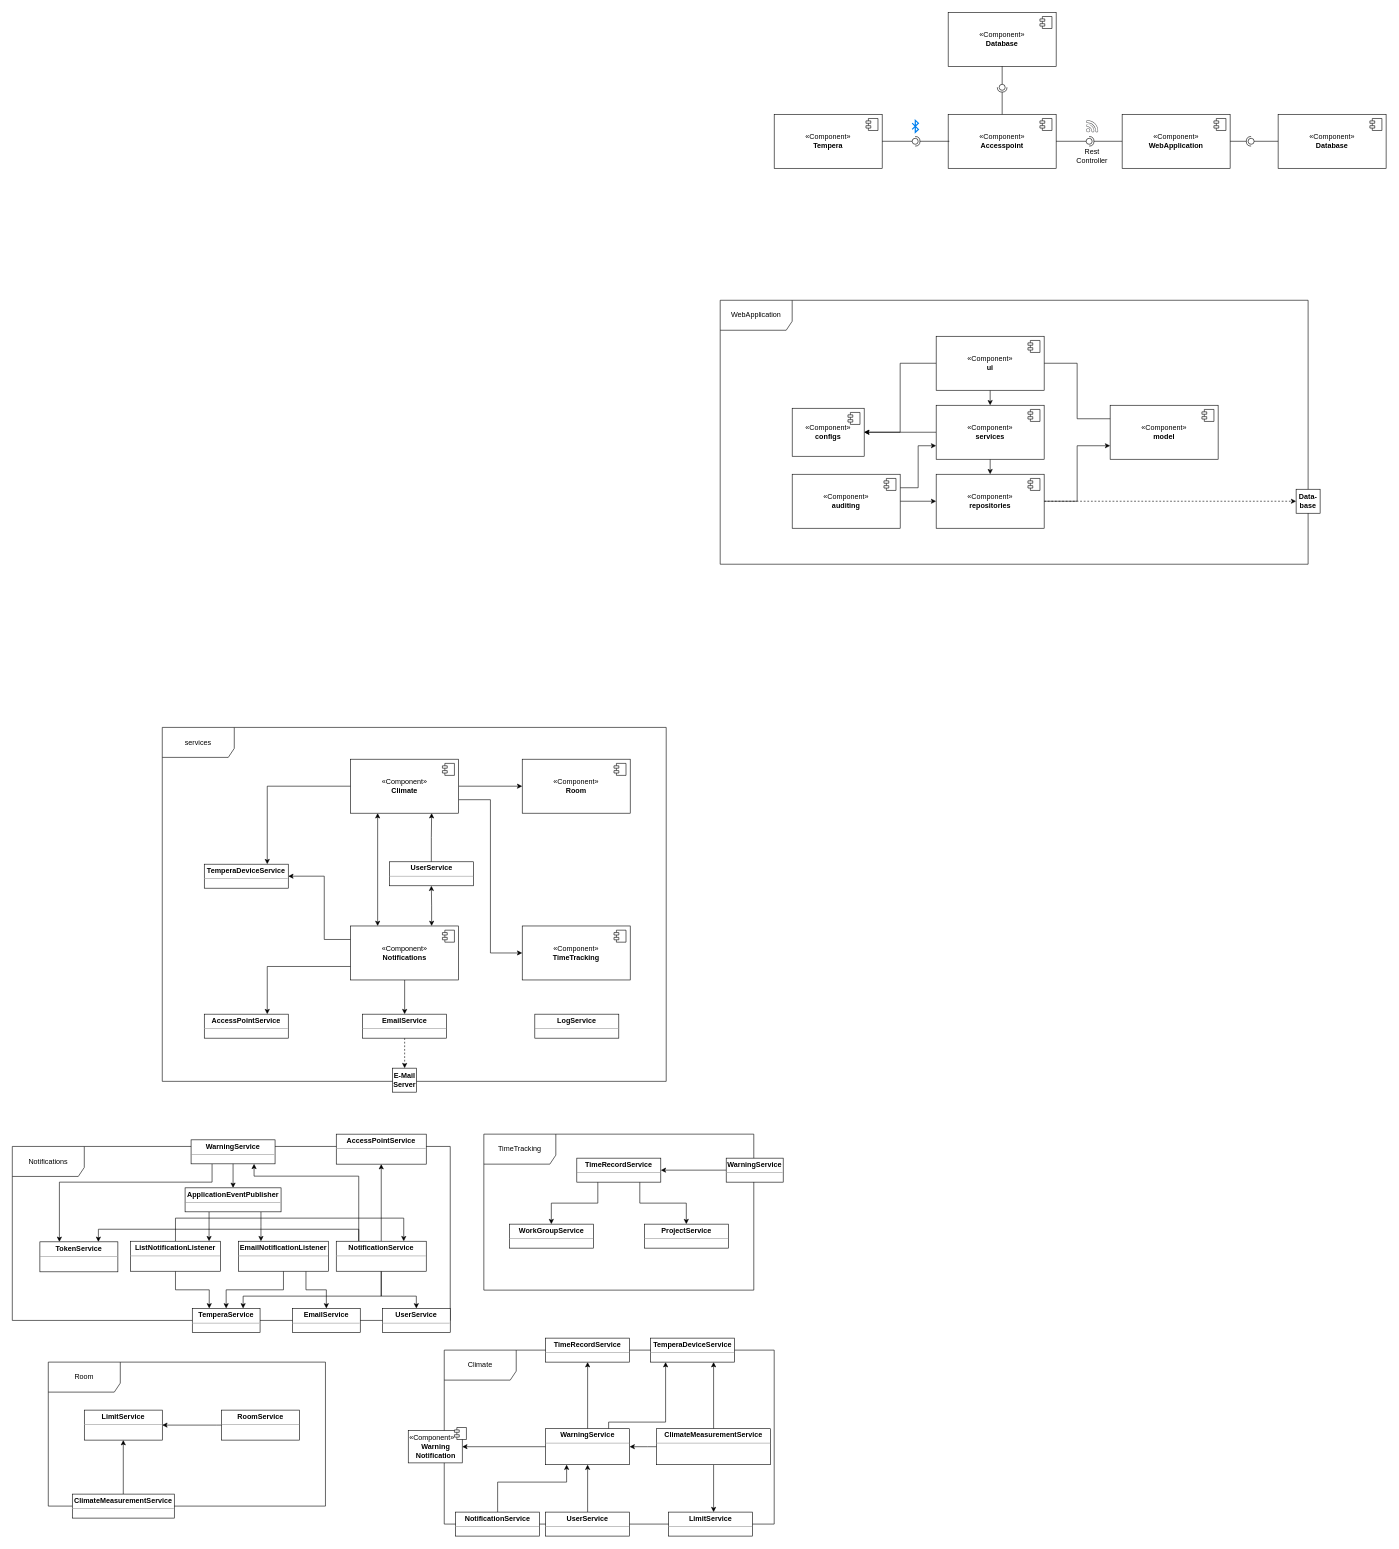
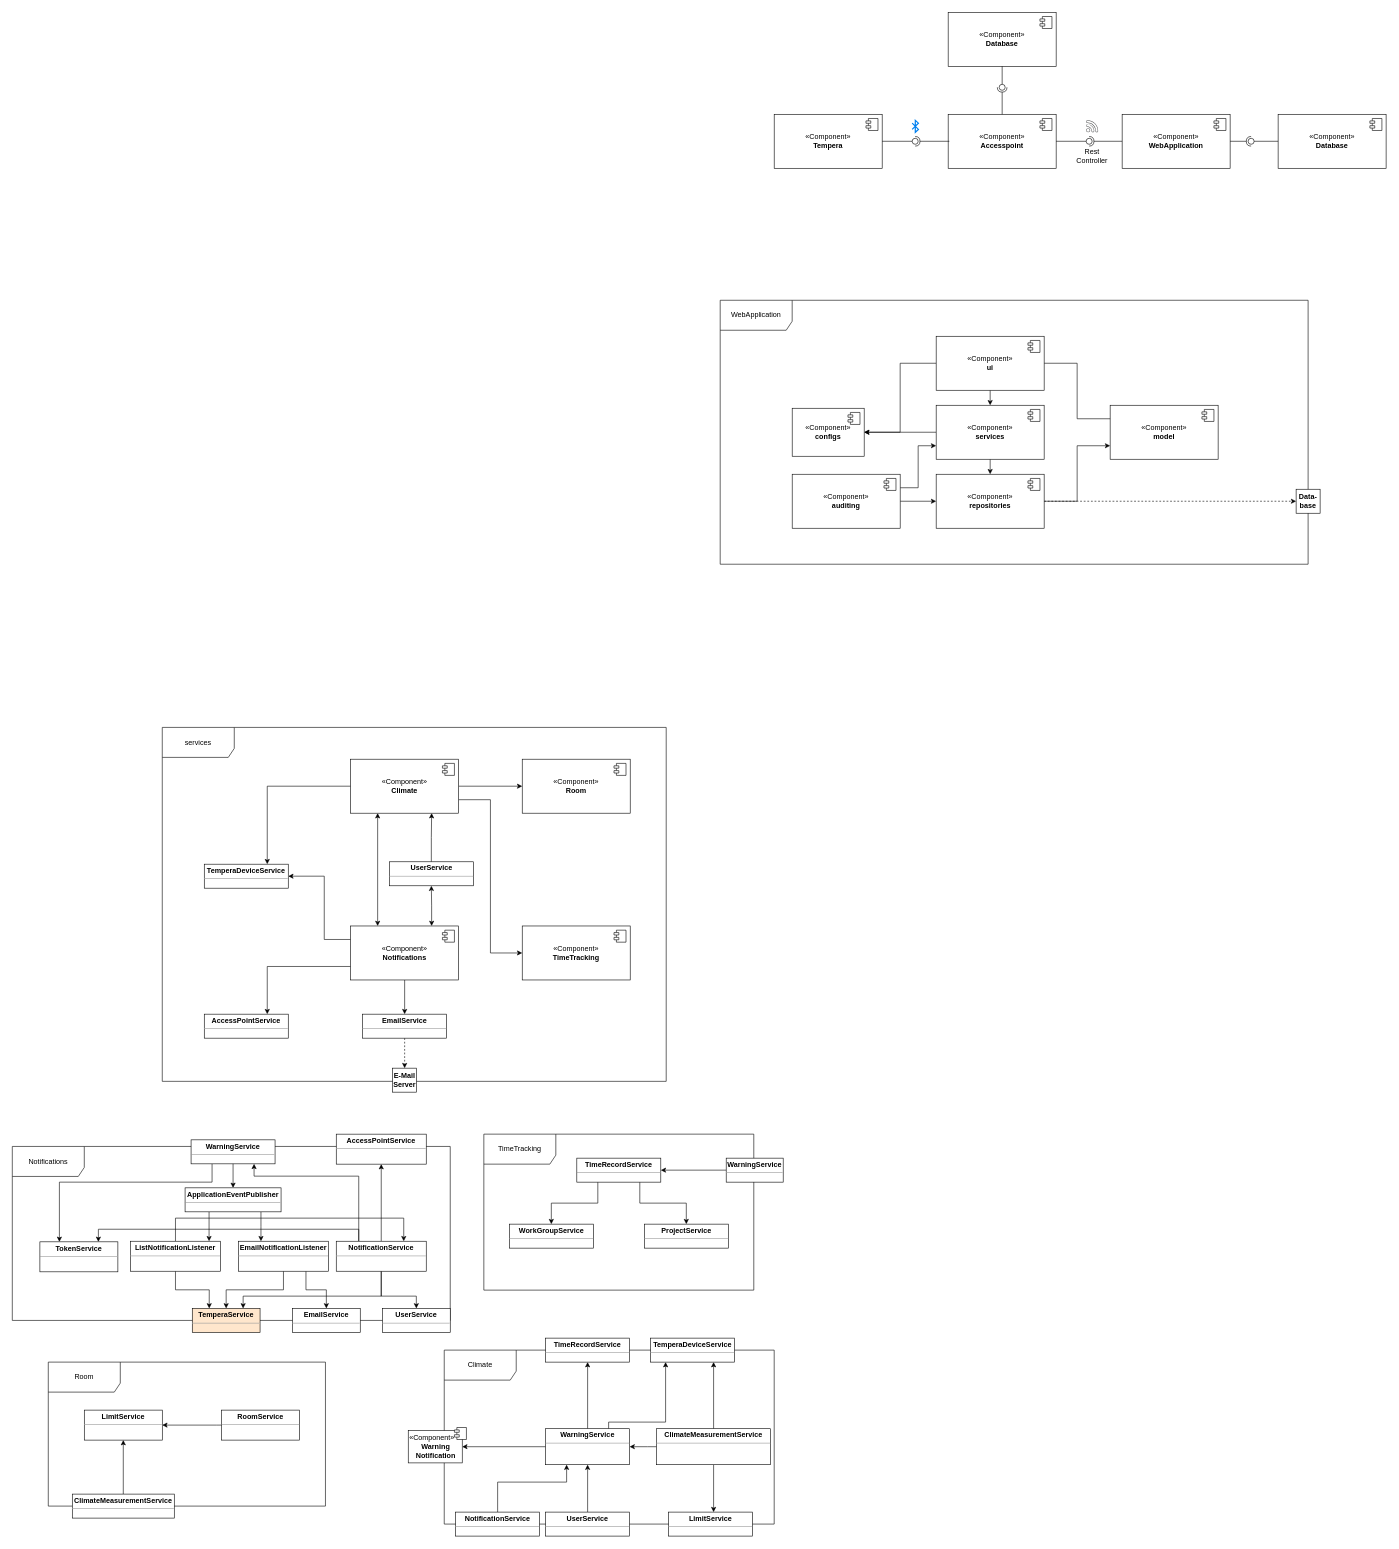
(577, 1026) -> none
(226, 1321) -> (226, 1321)
